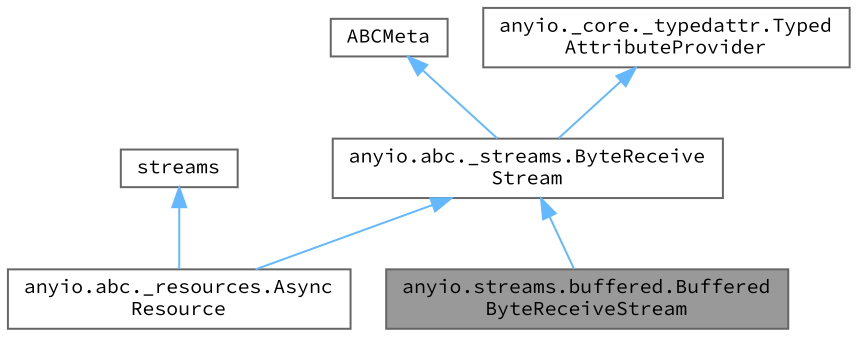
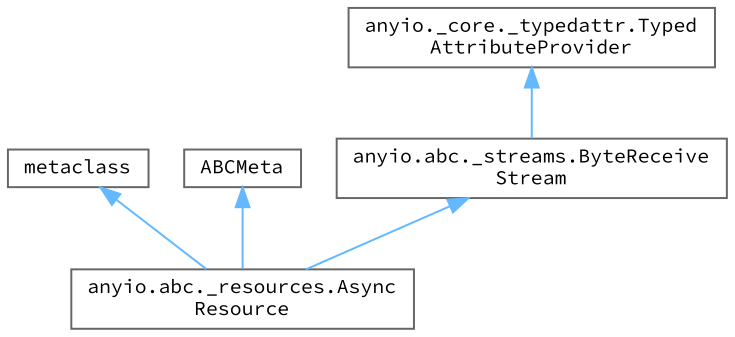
(460, 104) -> (243, 238)
(179, 168) -> (78, 168)
(587, 299) -> none
